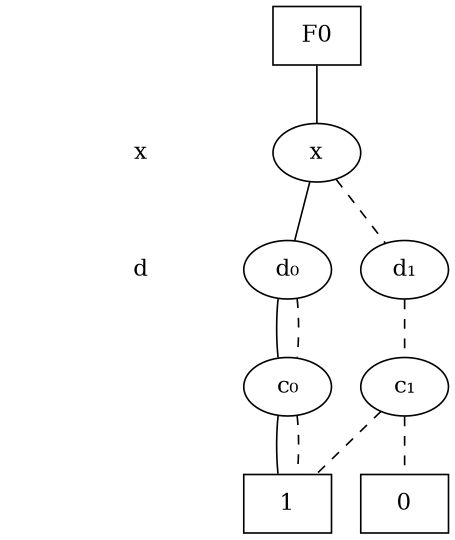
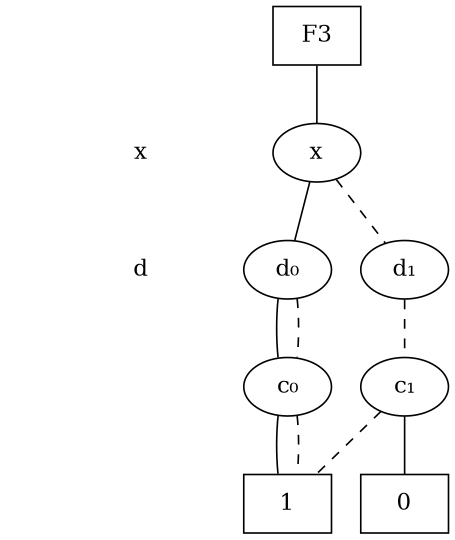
(317, 36) -> (317, 36)
(405, 445) -> (405, 445)
